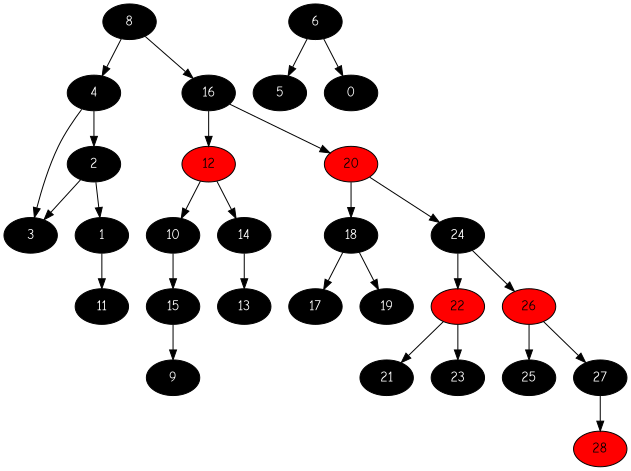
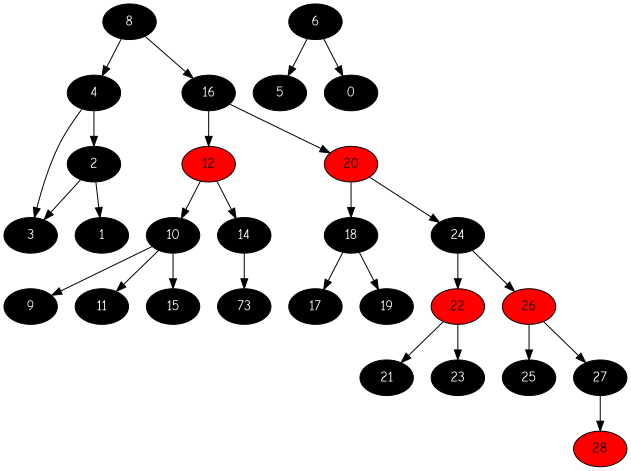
(102, 266) -> (141, 267)
(244, 307) -> (244, 307)
(173, 337) -> (106, 269)
